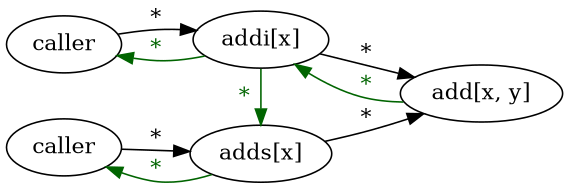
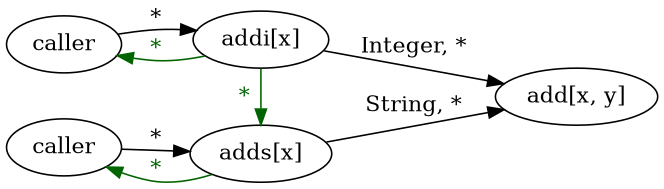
(366, 53) -> (414, 47)
(354, 95) -> none
(366, 118) -> (414, 105)
